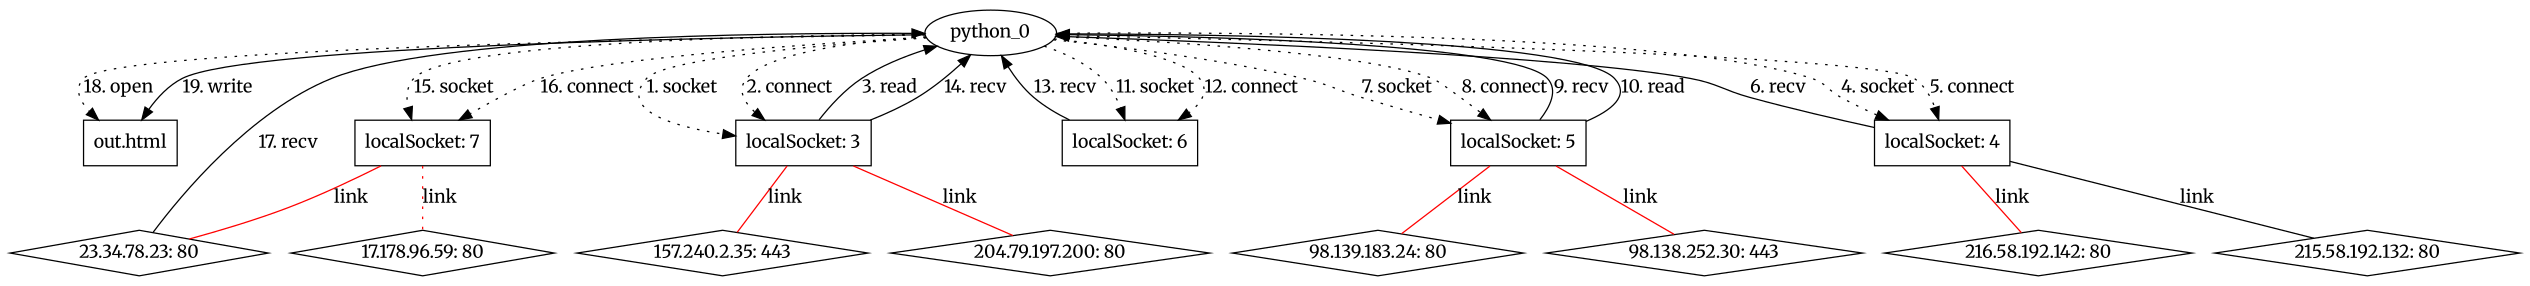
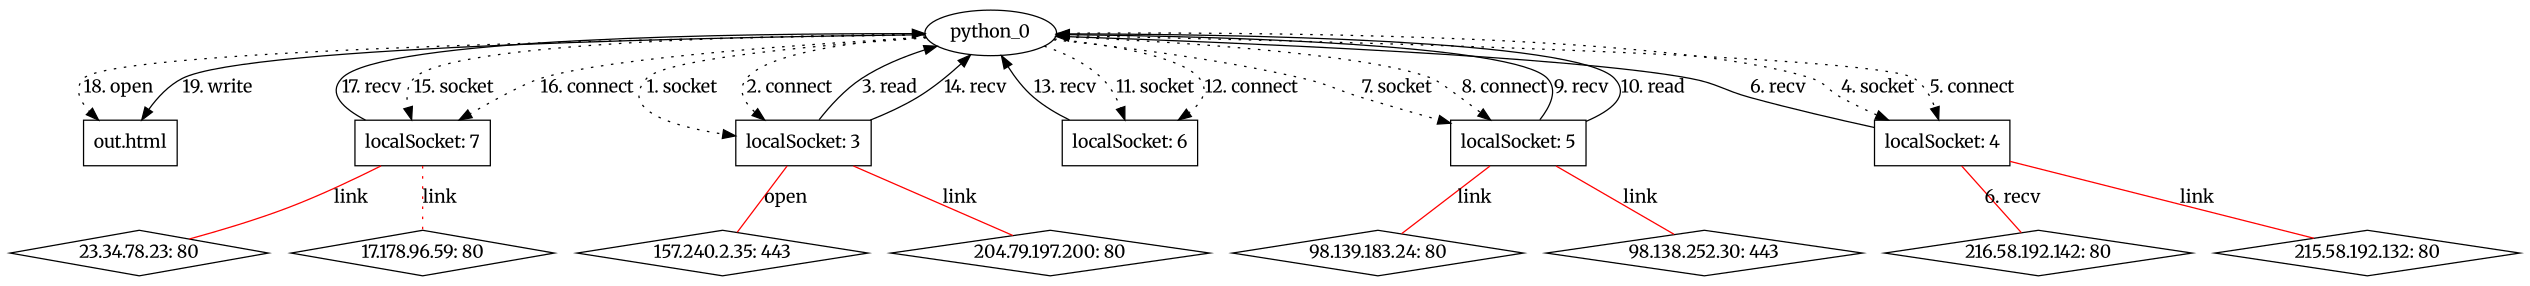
(419, 58) -> (596, 40)
(786, 198) -> (786, 198)
(2013, 198) -> (2013, 198)
(2162, 200) -> (2162, 200)
